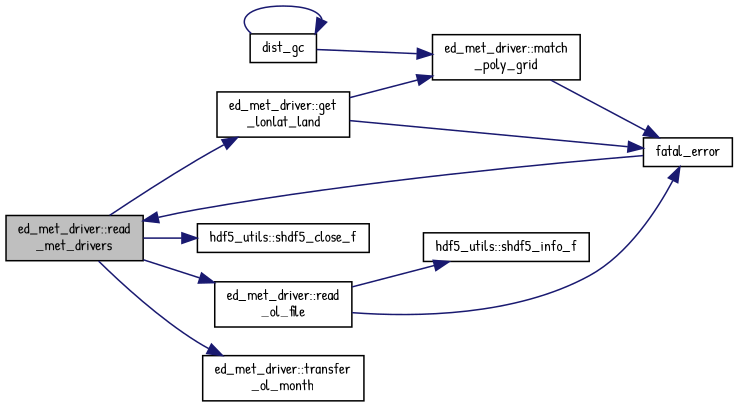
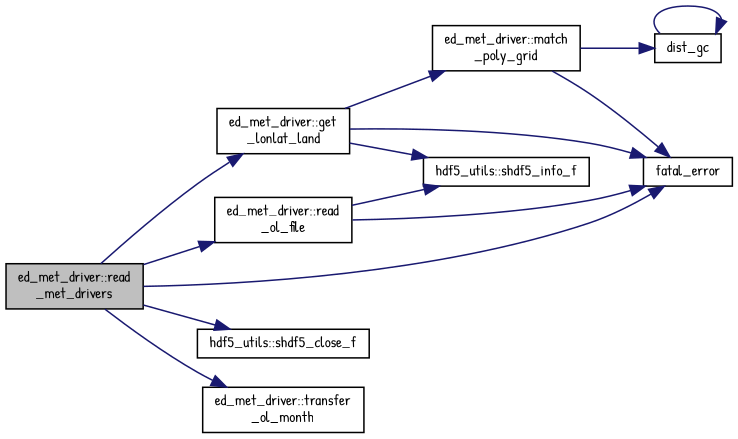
(367, 52) -> (610, 48)
none -> (381, 149)
(400, 180) -> (403, 266)
